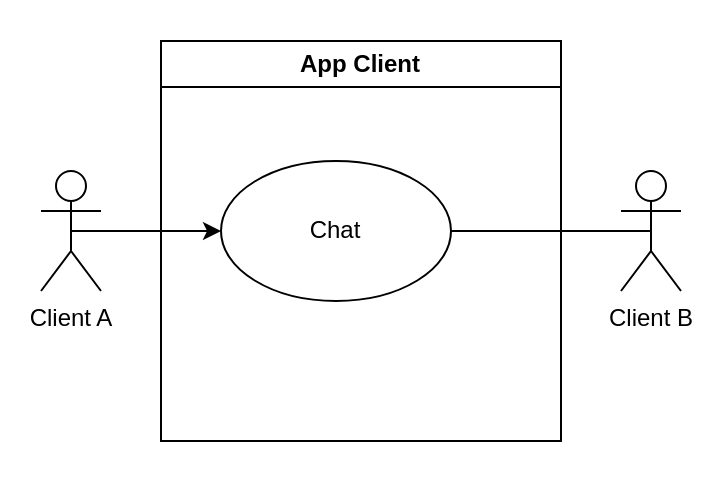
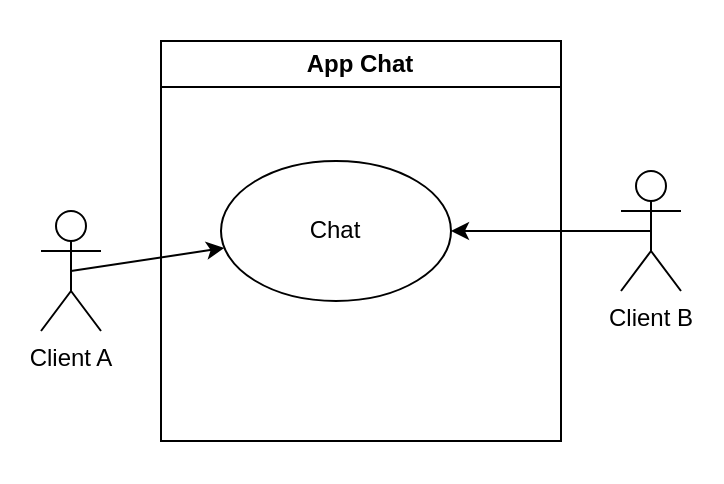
(361, 65) -> (361, 65)
(71, 231) -> (71, 271)
(460, 231) -> (466, 231)
